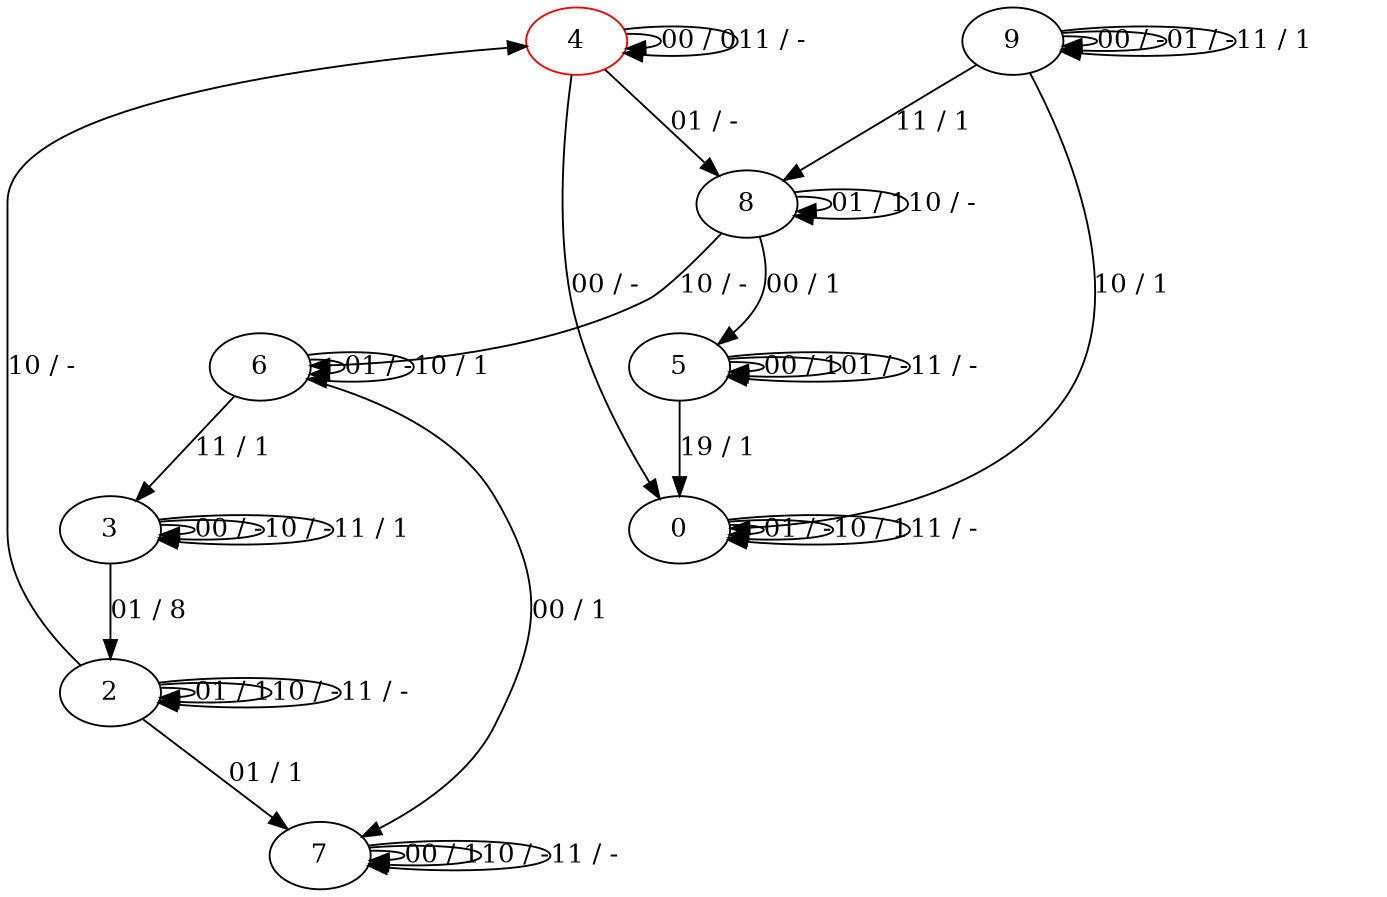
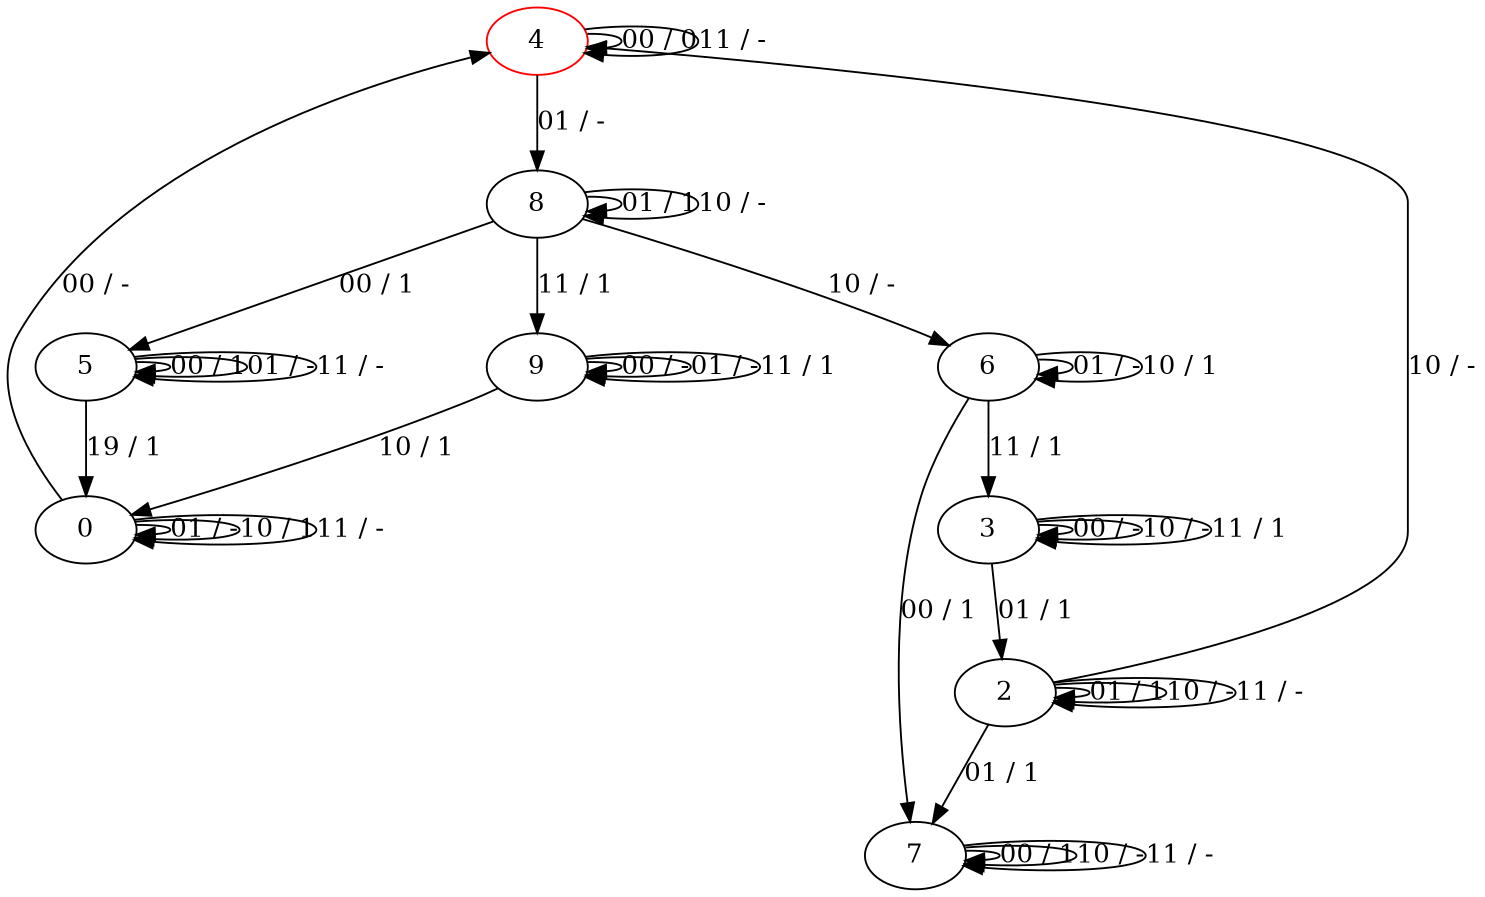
(888, 118) -> (537, 276)
(569, 287) -> (142, 203)
(149, 611) -> (1036, 611)
